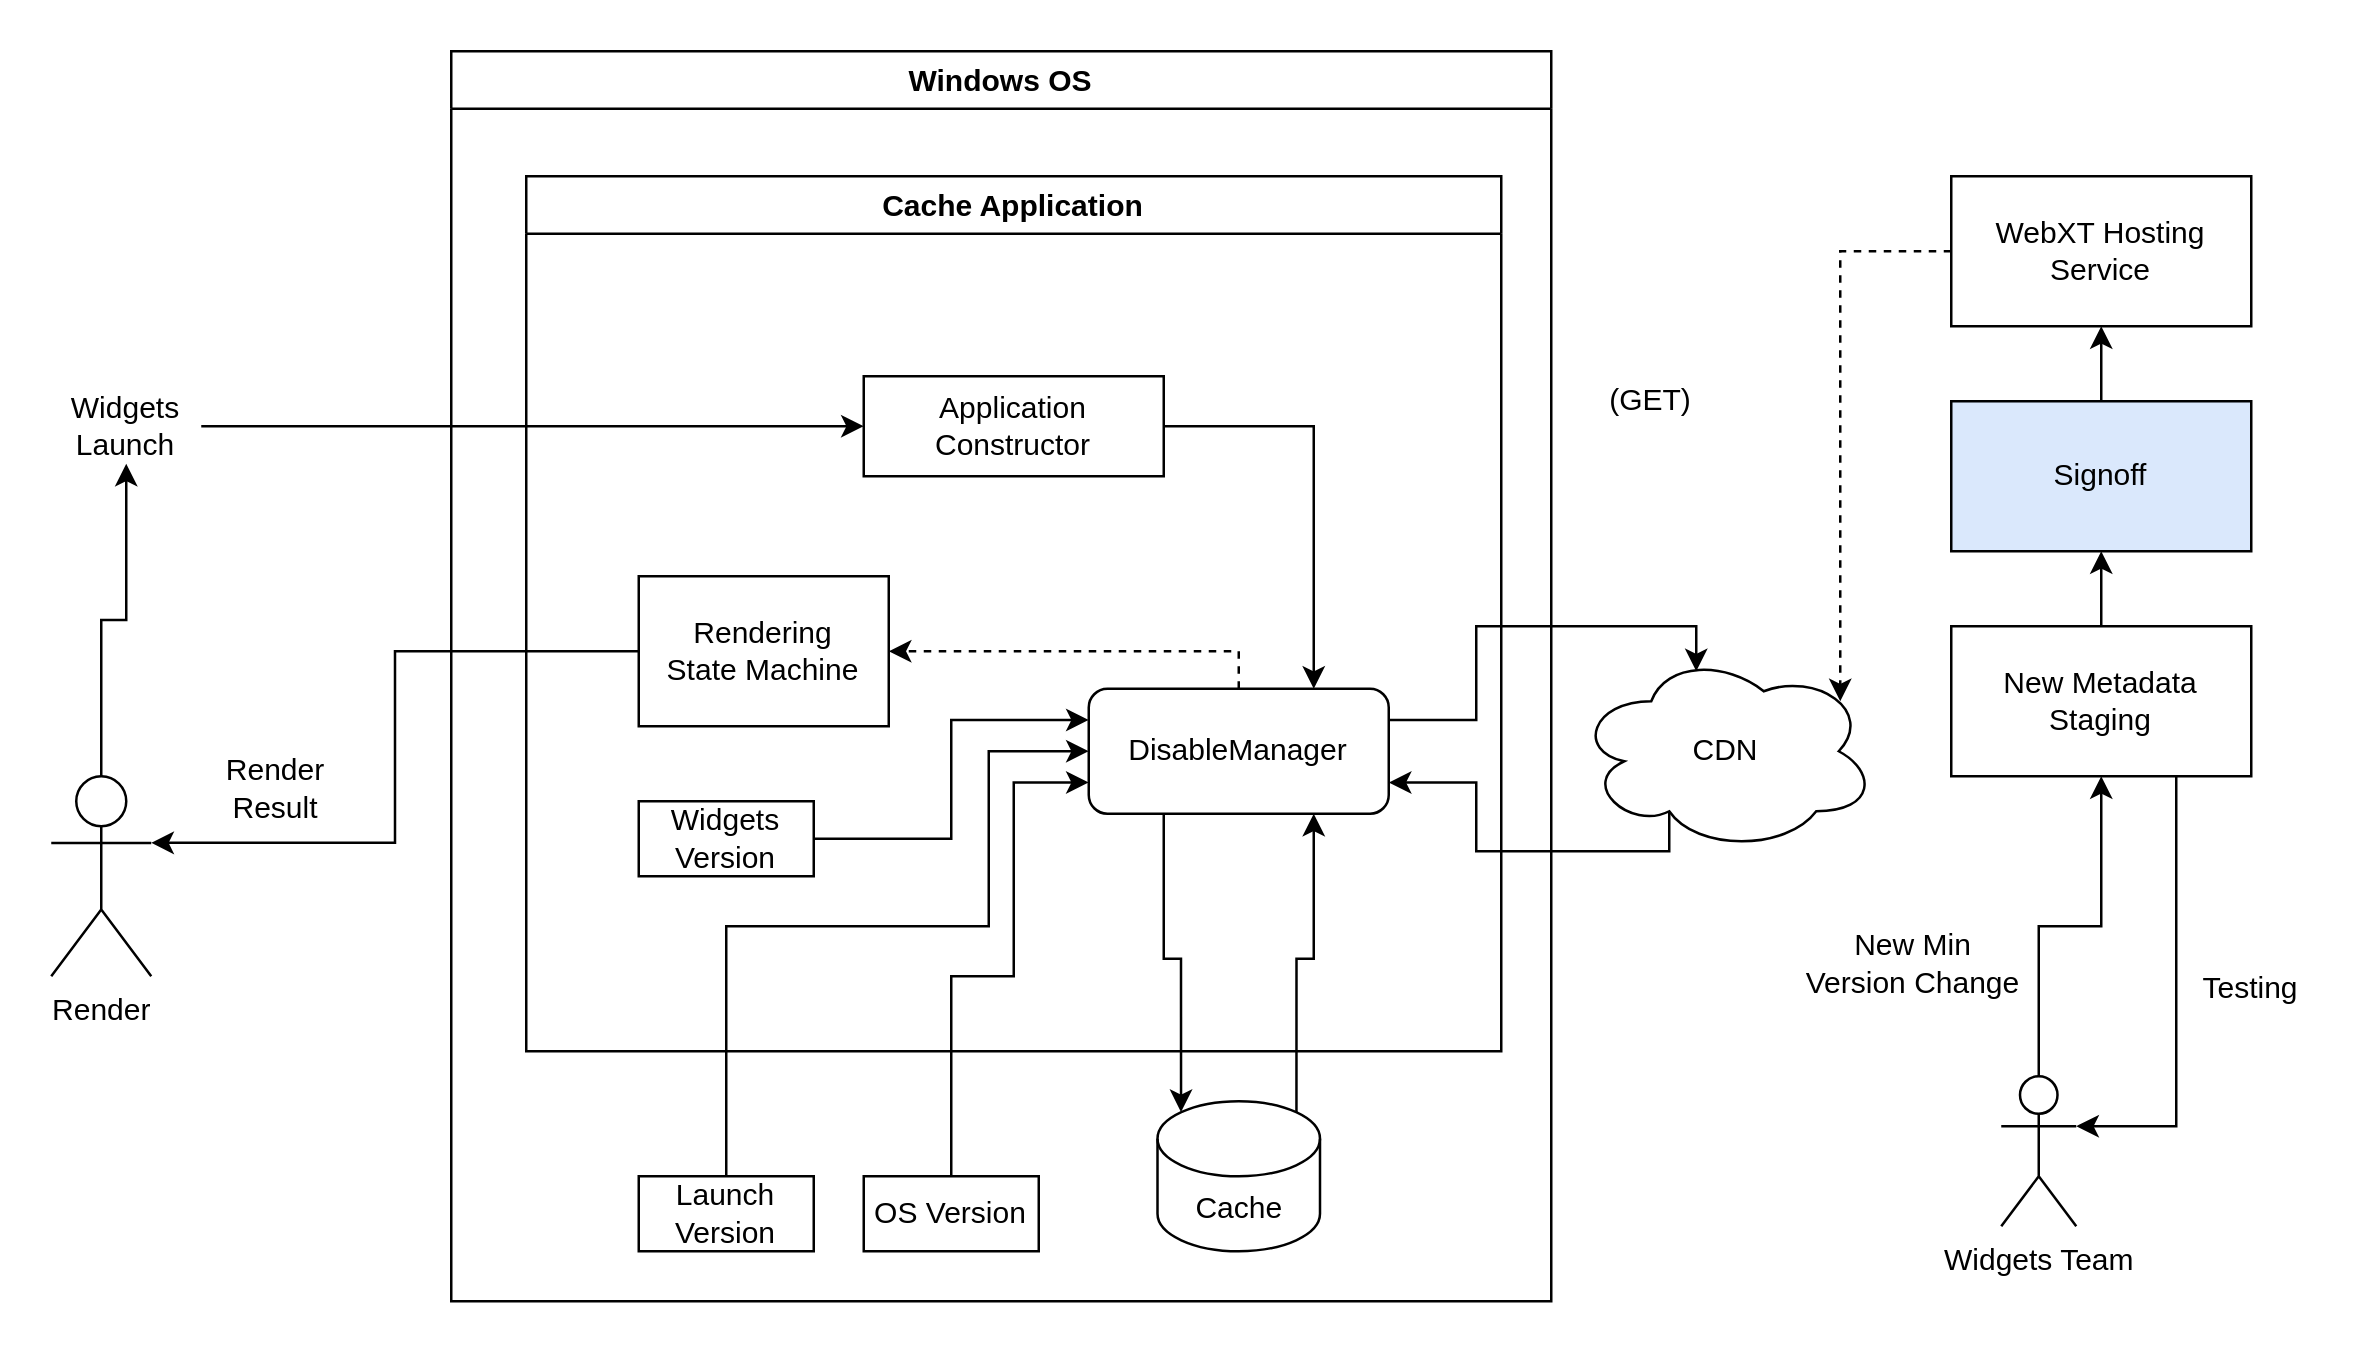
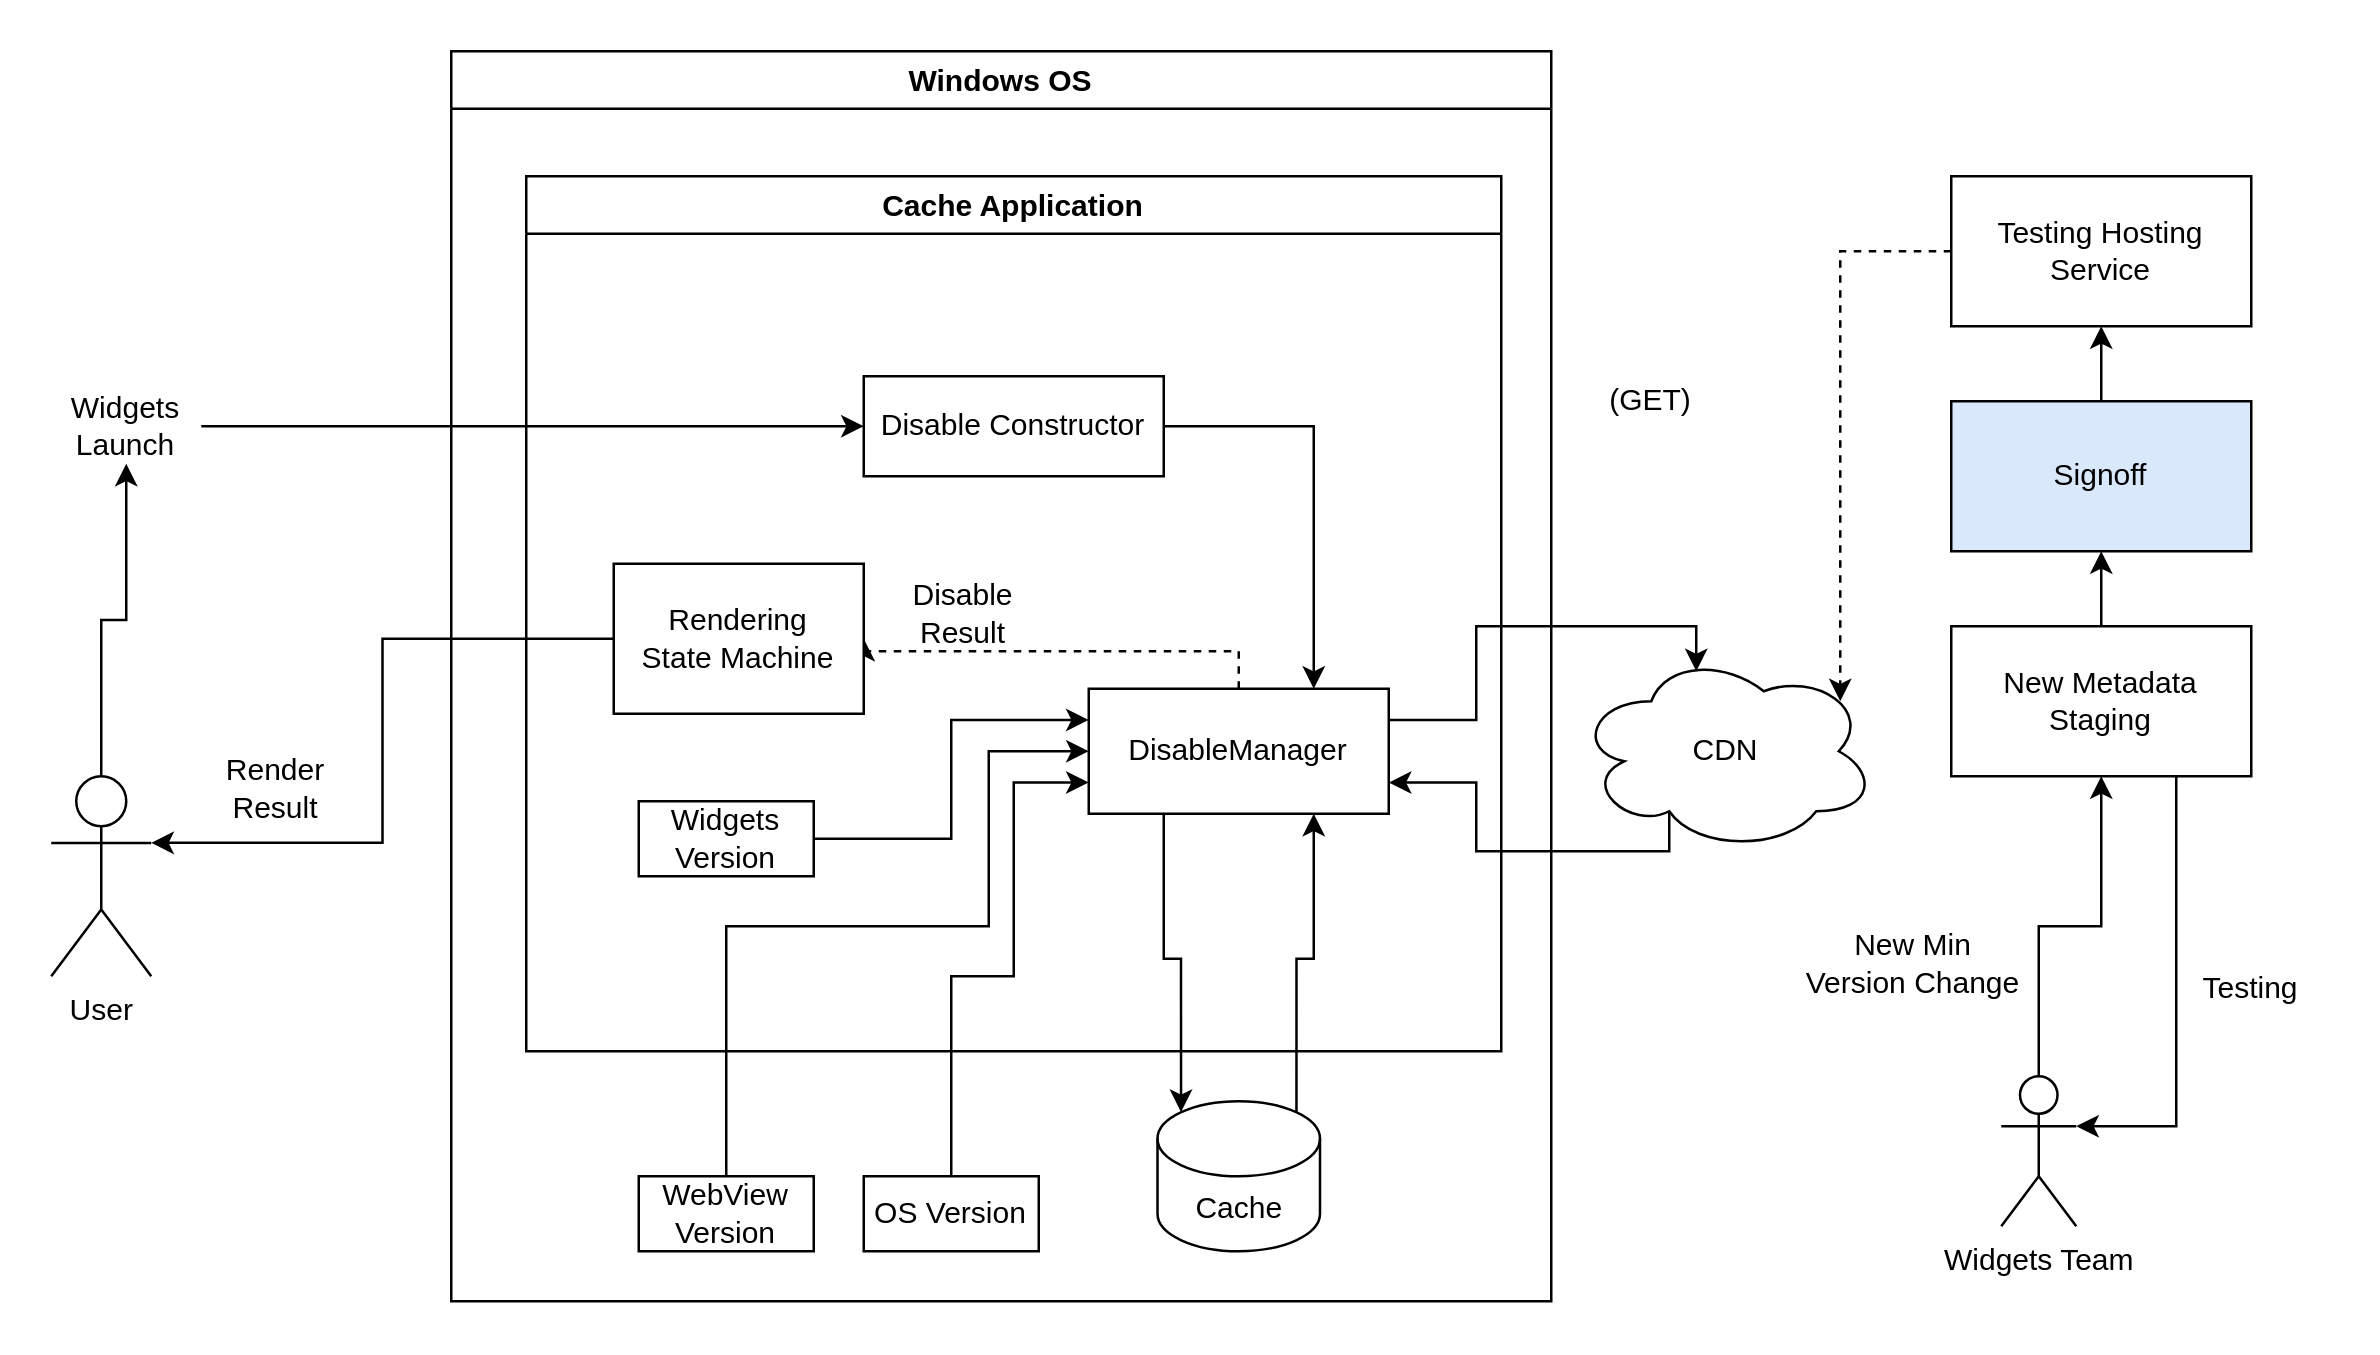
(2101, 251) -> (2101, 251)
(1014, 426) -> (1014, 426)
none -> (964, 614)
(764, 651) -> (739, 639)
(1239, 751) -> (1239, 751)
(103, 1012) -> (103, 1012)
(726, 1214) -> (726, 1214)
